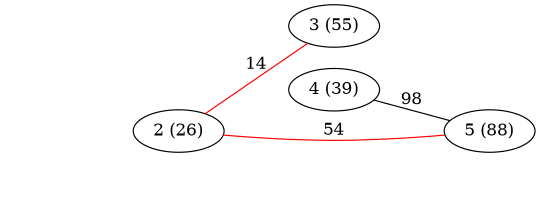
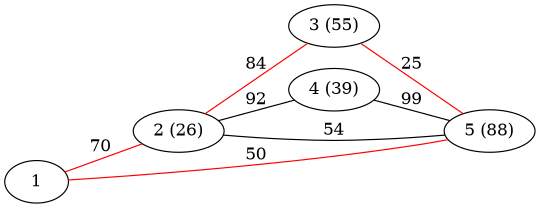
(256, 64) -> (256, 64)
none -> (412, 78)
(412, 100) -> (412, 100)
none -> (256, 110)
(334, 140) -> (334, 140)
none -> (37, 182)
